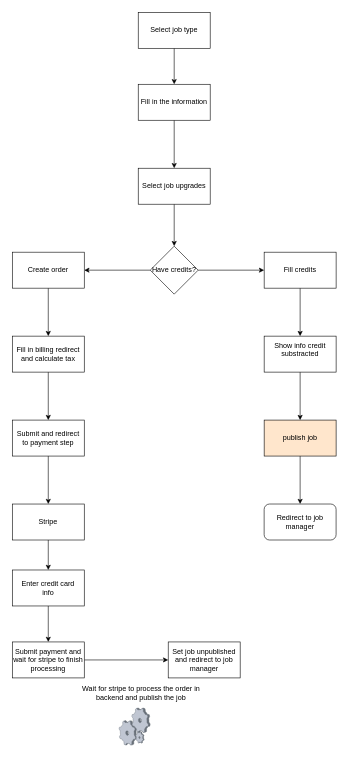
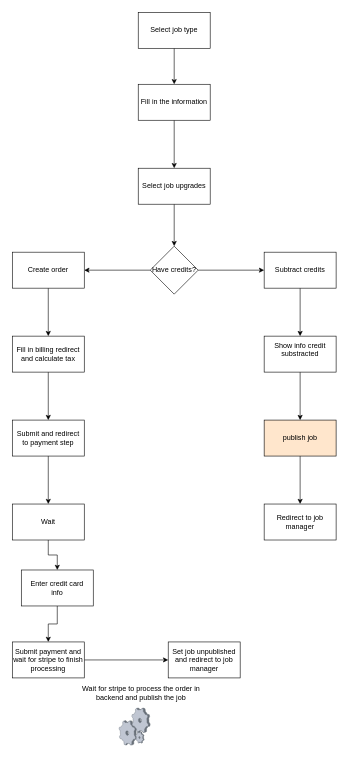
(300, 270) -> (300, 270)
(48, 522) -> (48, 522)
(300, 522) -> (300, 522)
(48, 588) -> (57, 588)
